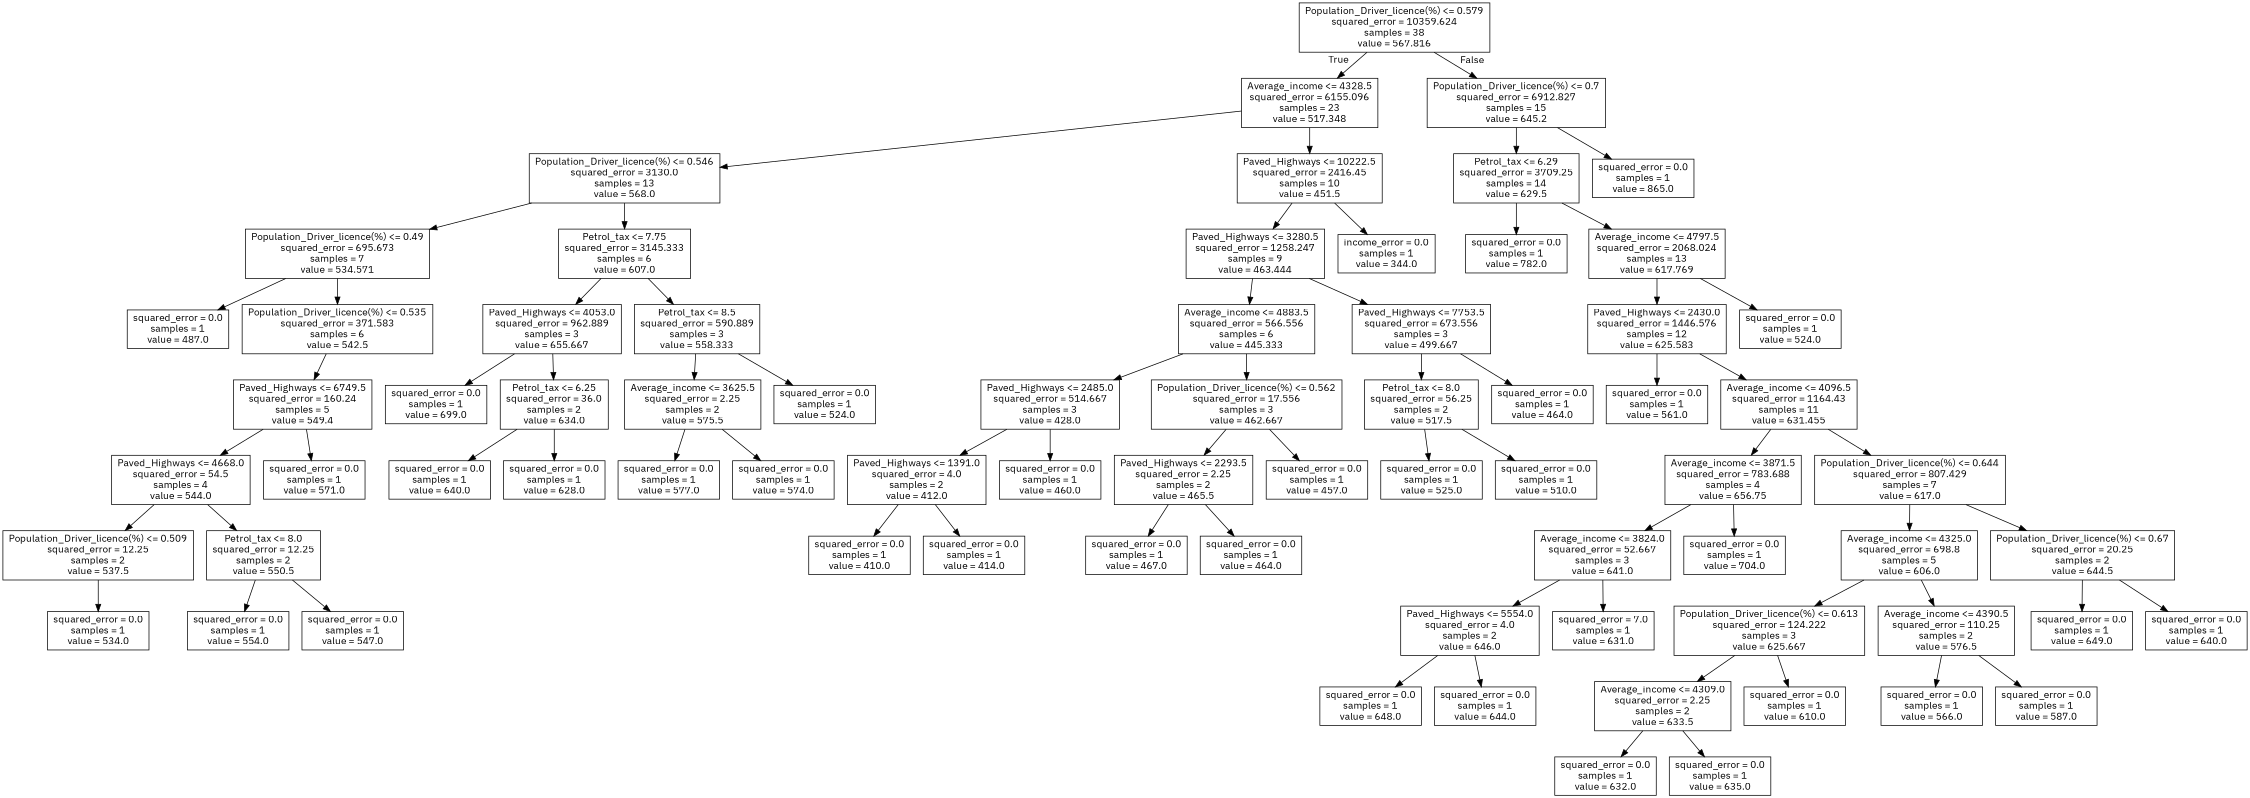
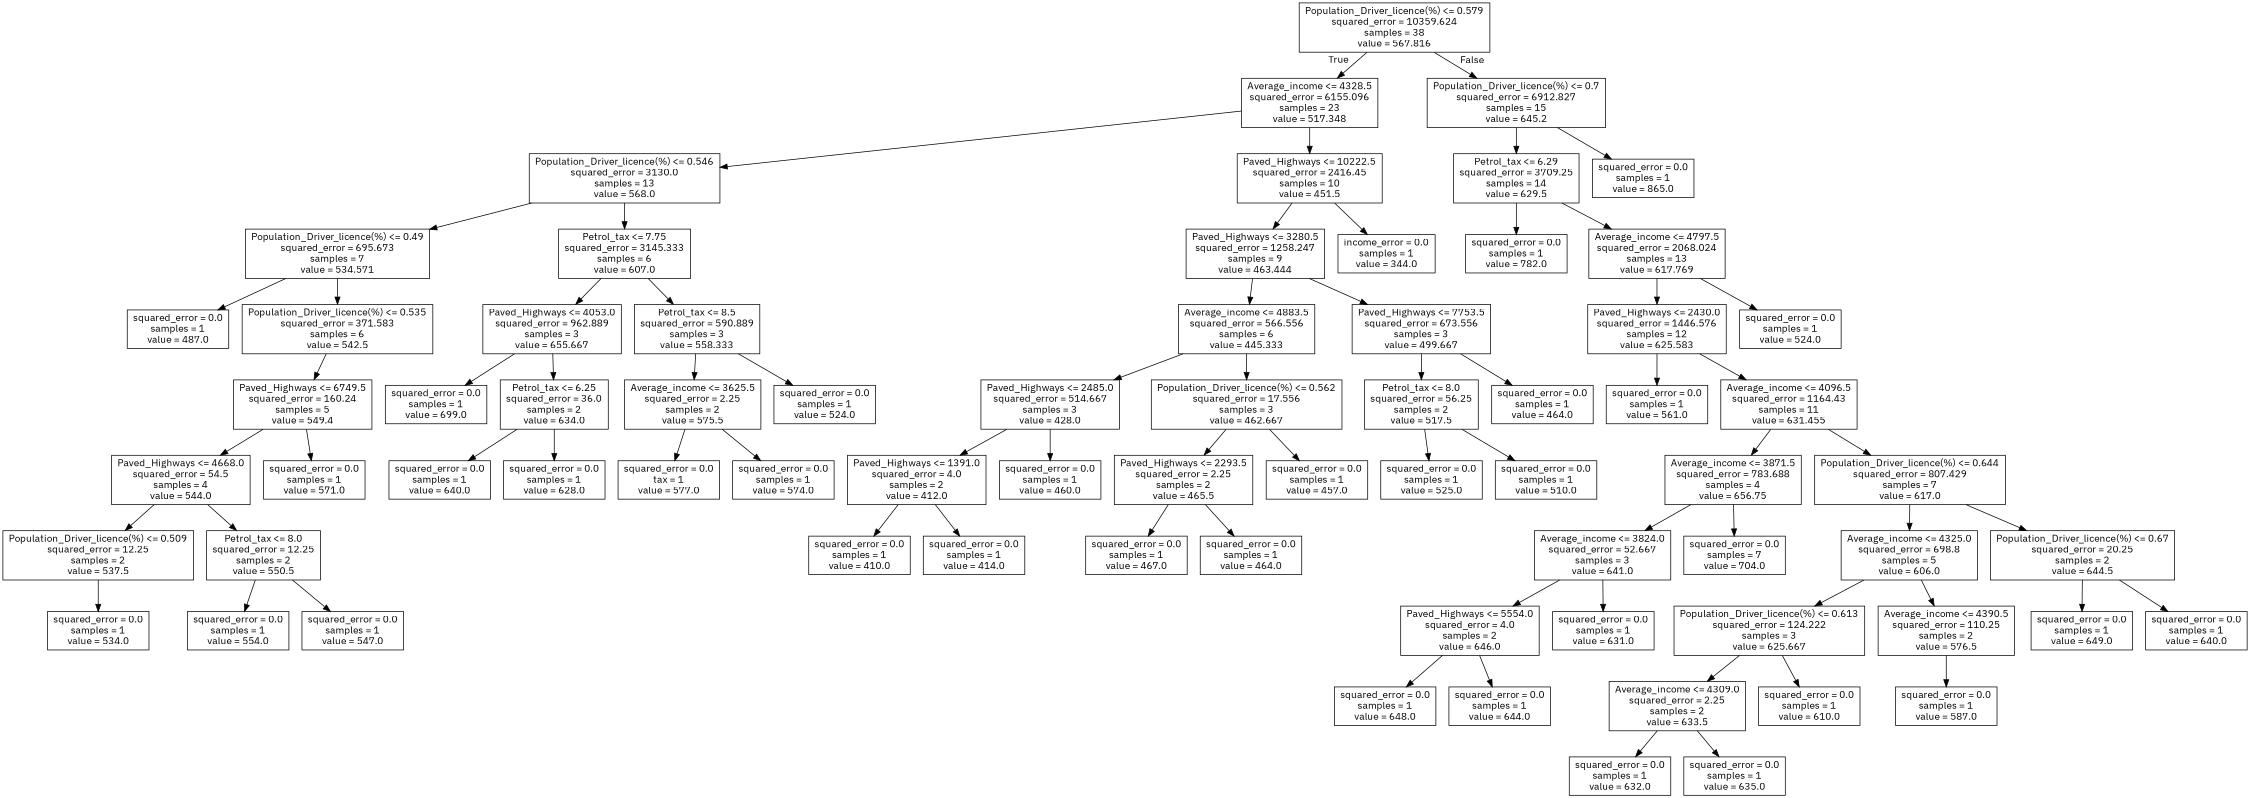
(669, 480) -> (669, 480)
(1735, 555) -> (1735, 555)
(1603, 631) -> (1603, 631)
(1932, 706) -> none
